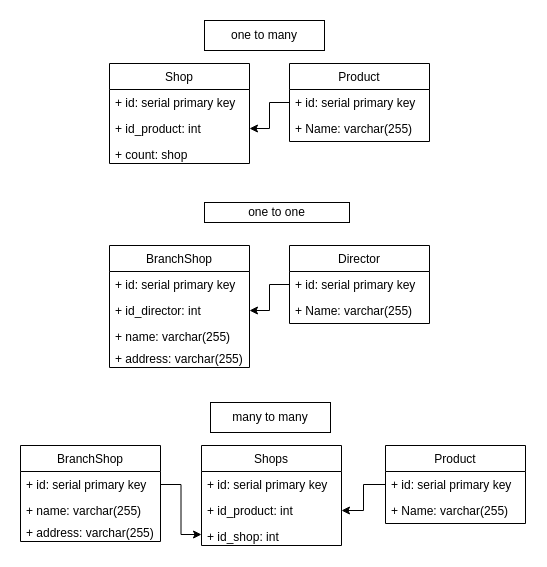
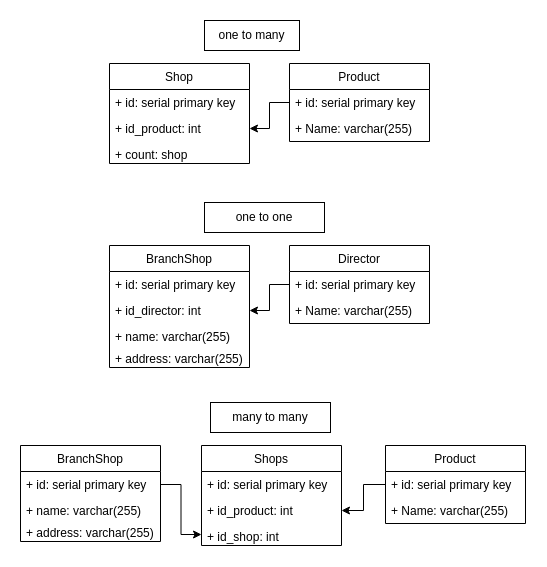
(265, 36) -> (252, 36)
(277, 213) -> (265, 218)
